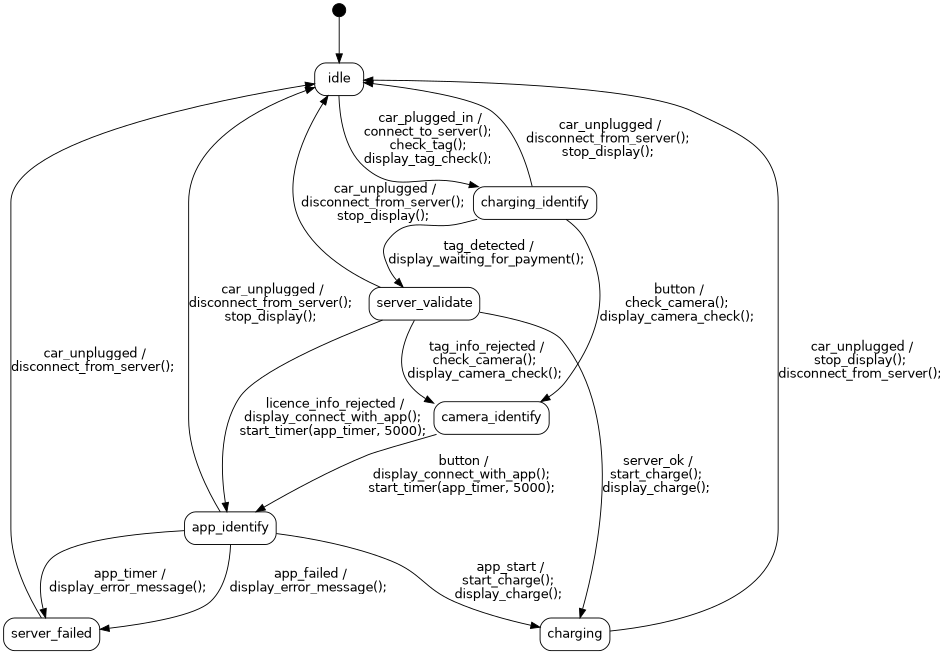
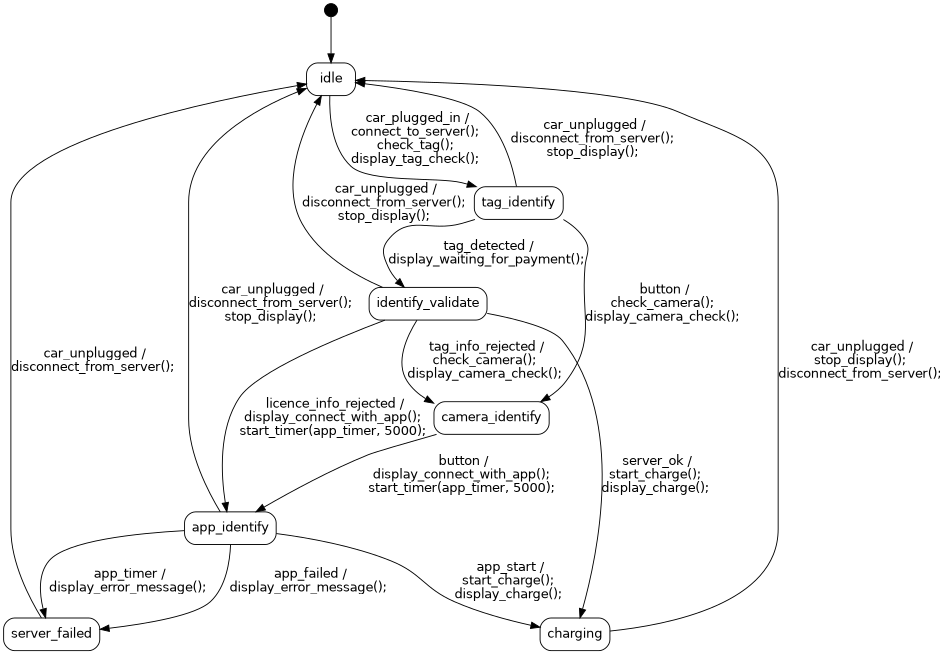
(535, 203) -> (519, 203)
(424, 304) -> (428, 304)
